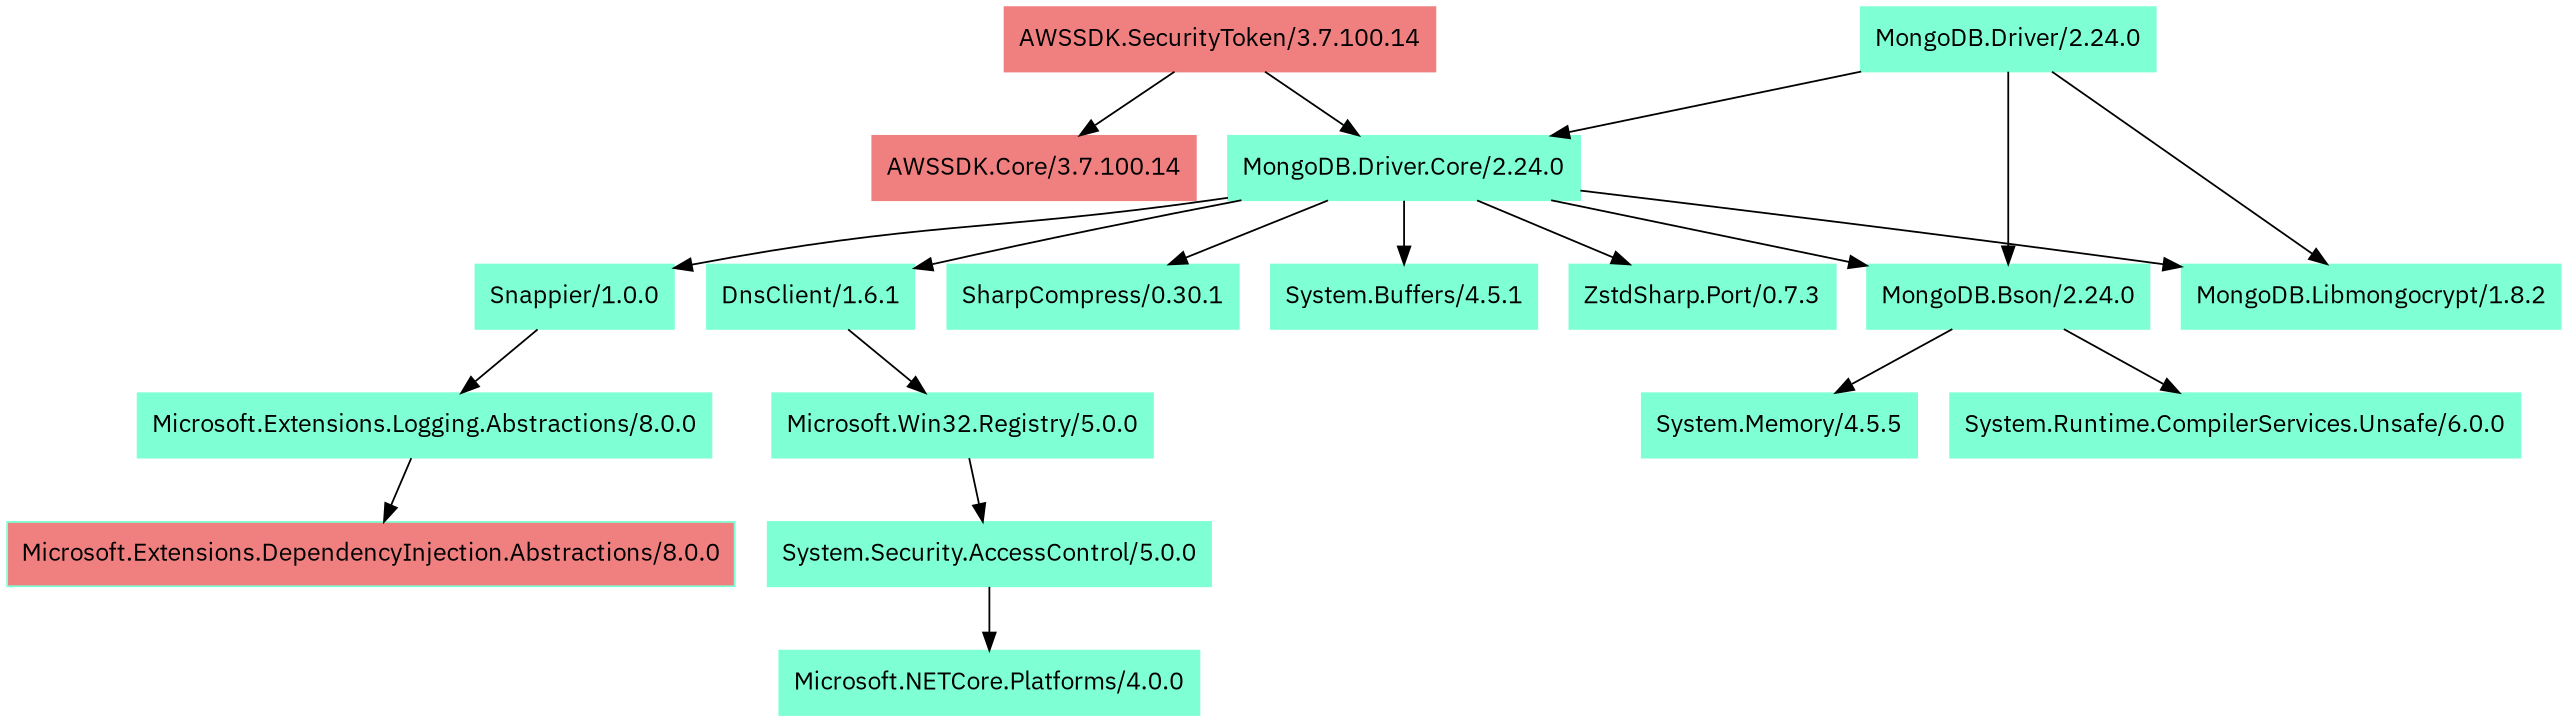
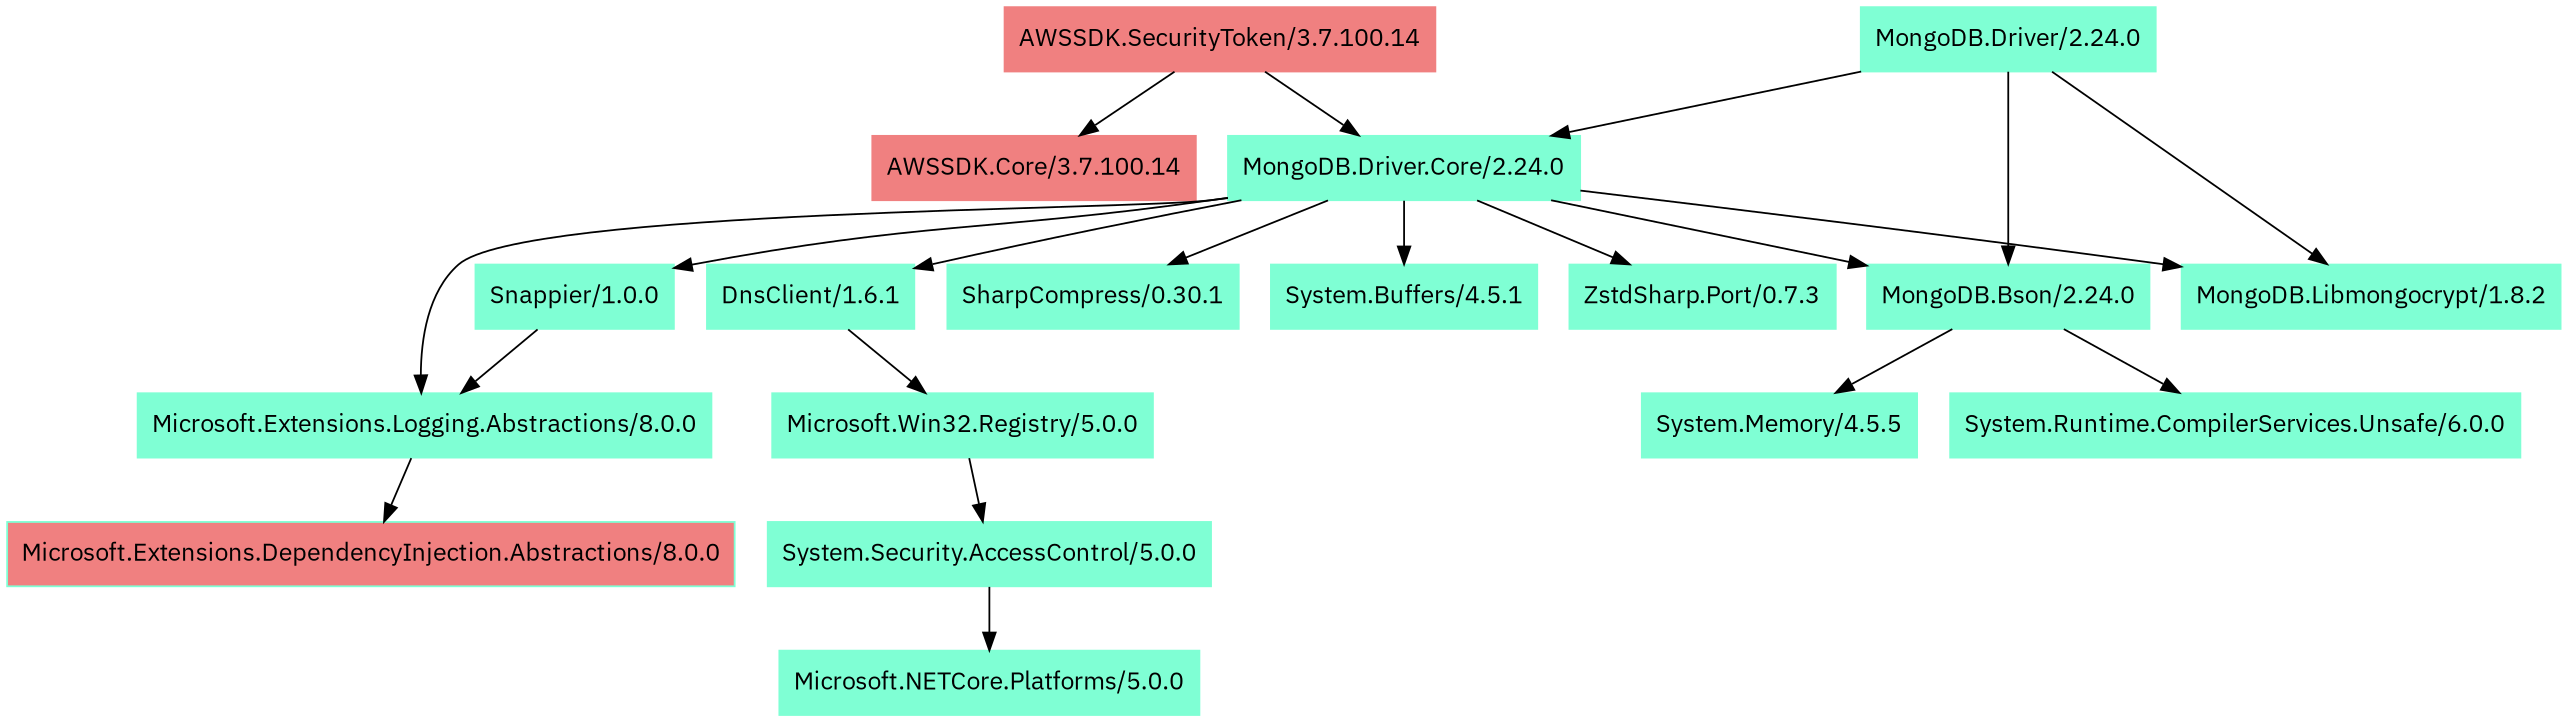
none -> (781, 218)
(989, 683) -> (989, 683)
